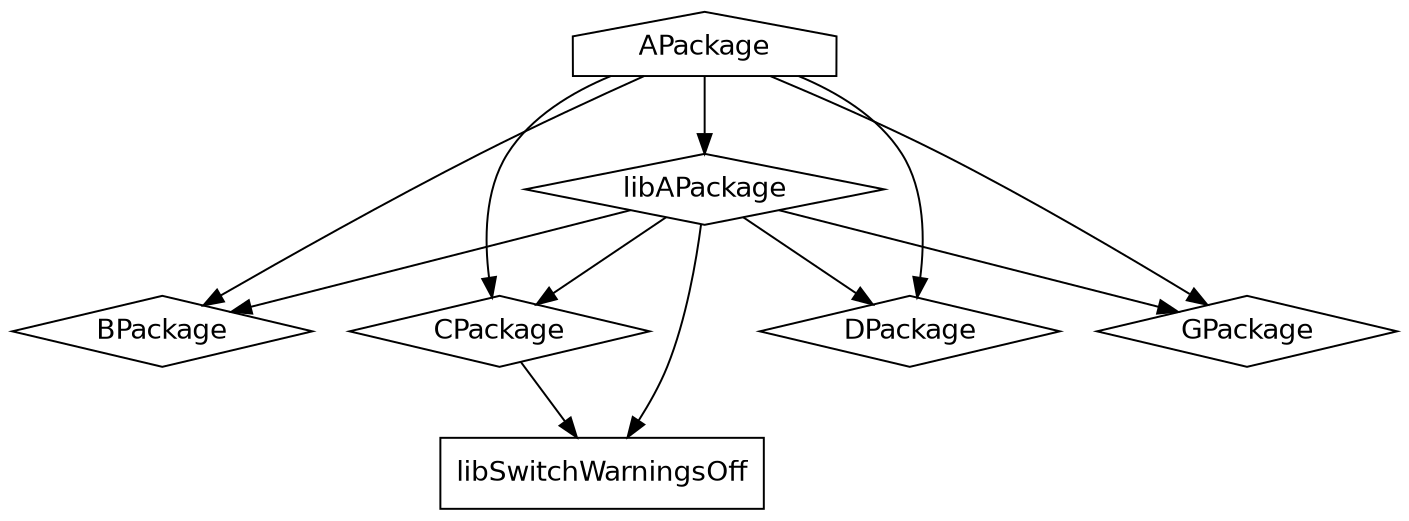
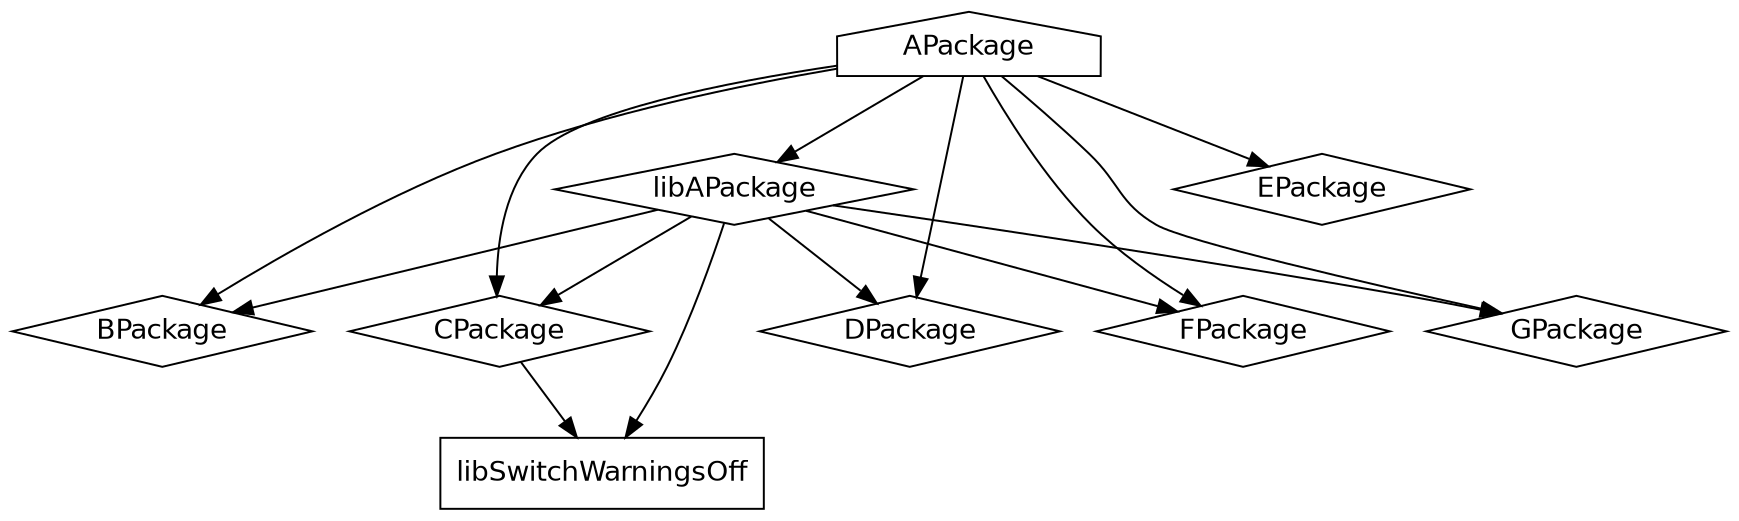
none -> (1322, 189)
none -> (1243, 331)
